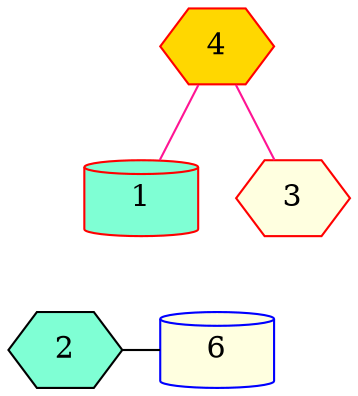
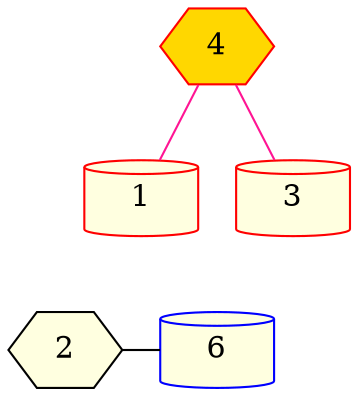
(141, 198) -> (141, 198)
(293, 198) -> (293, 198)
(65, 350) -> (65, 350)
